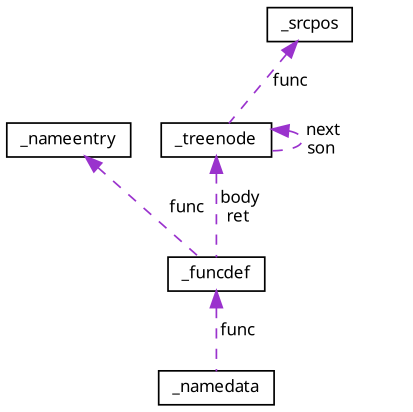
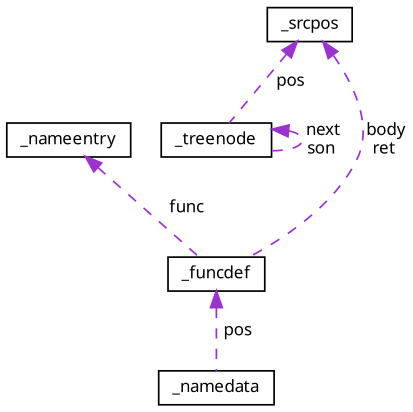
(289, 81) -> (289, 81)
(216, 215) -> (347, 176)
(236, 331) -> (236, 331)
